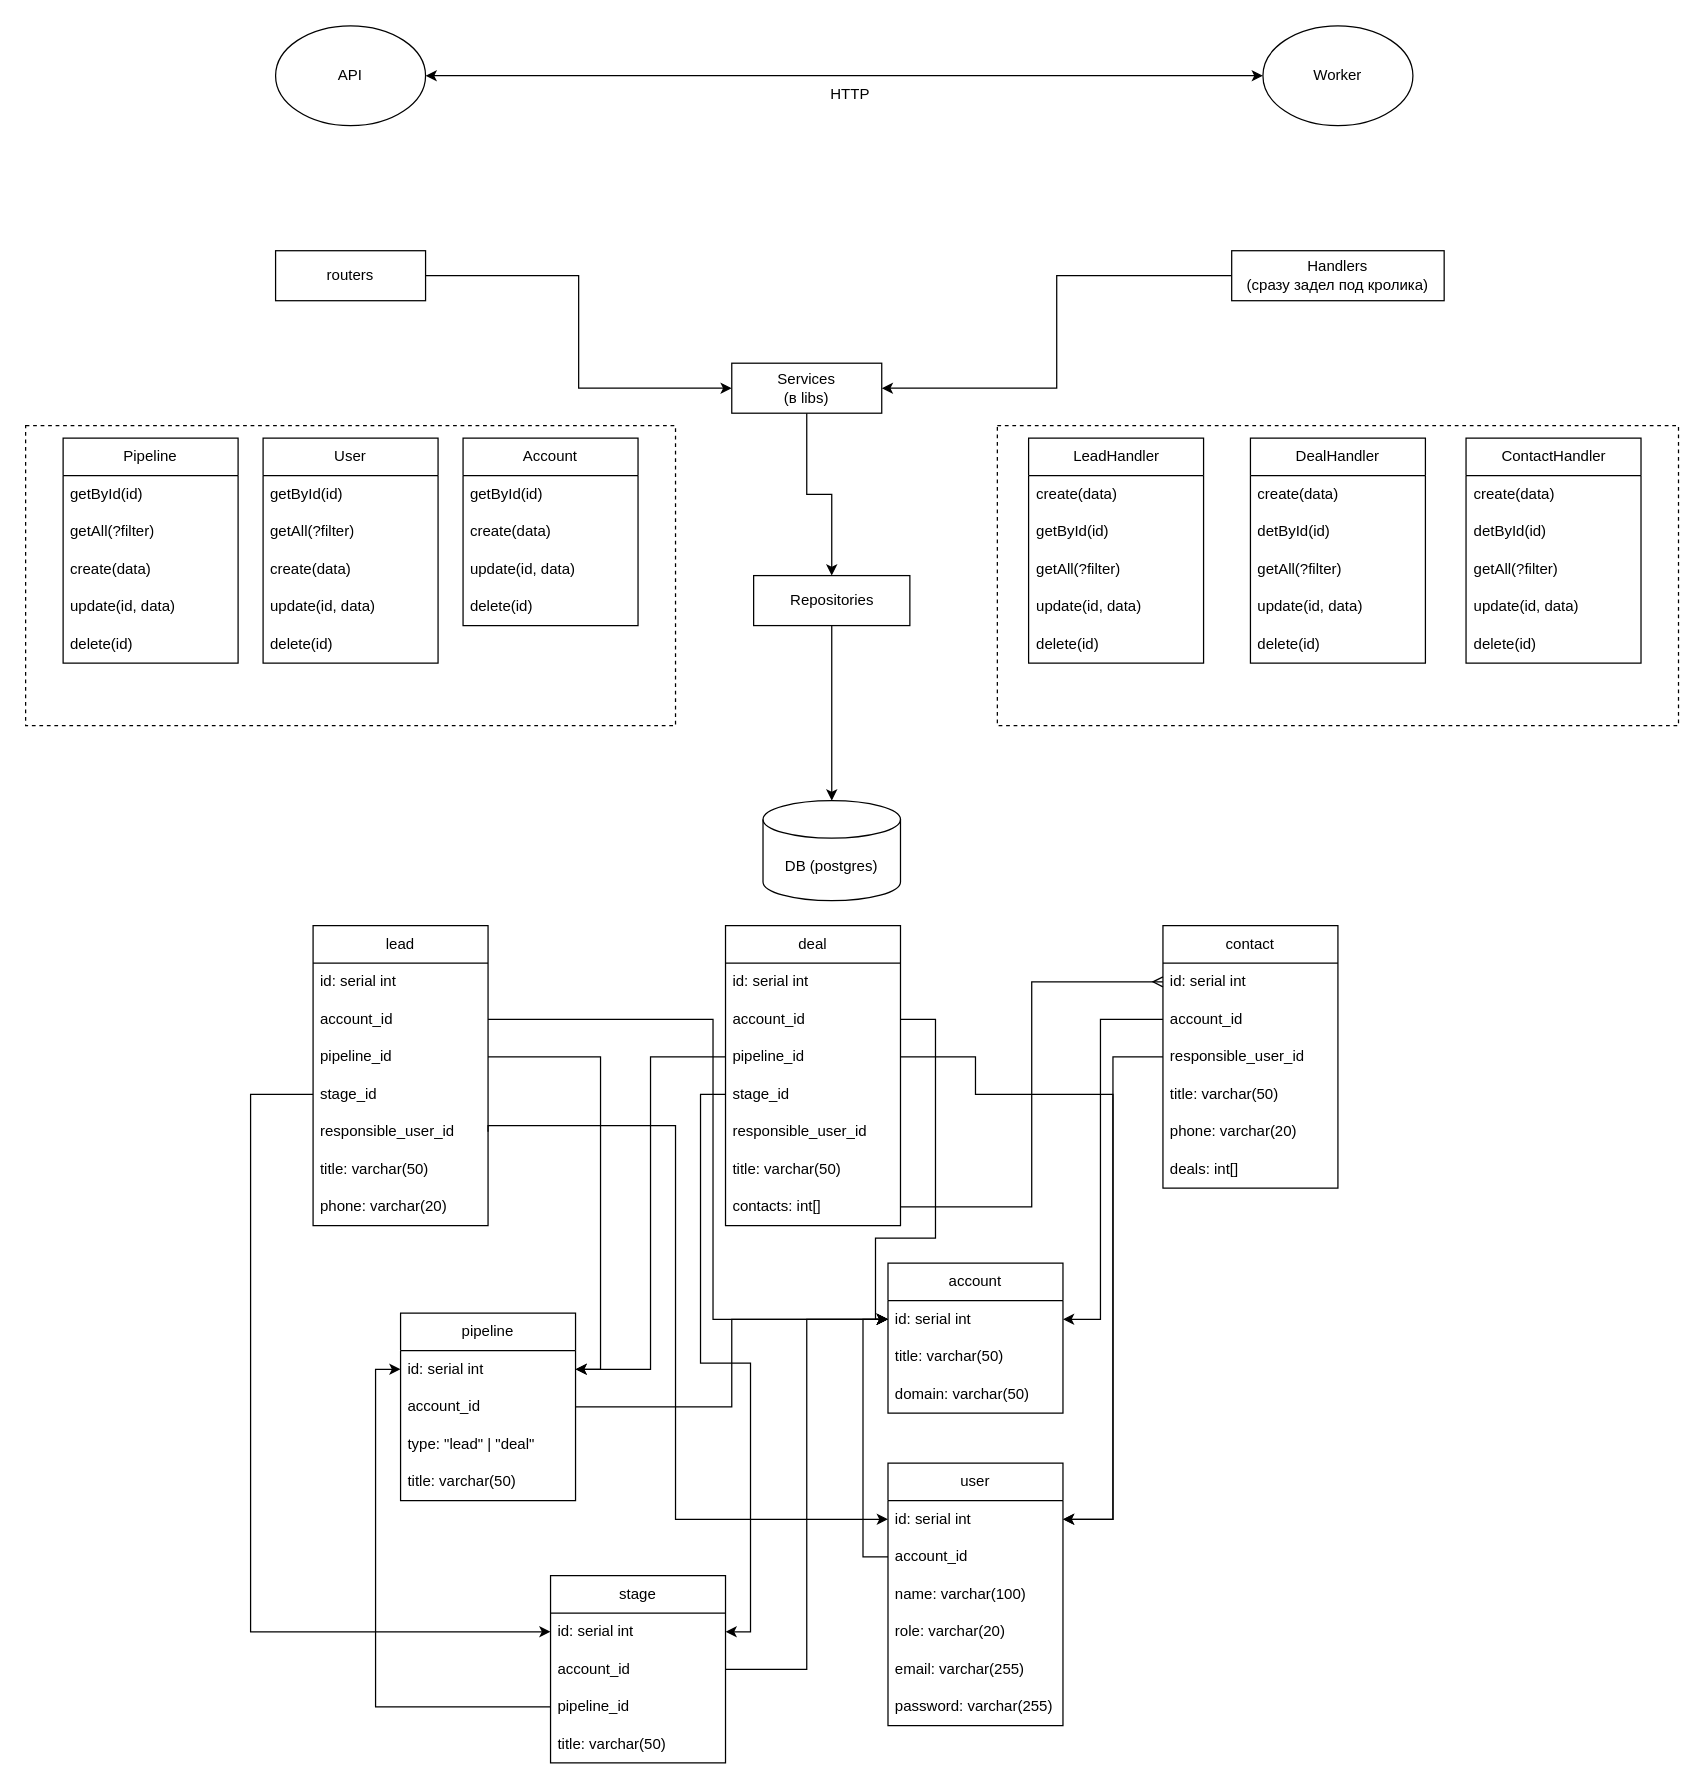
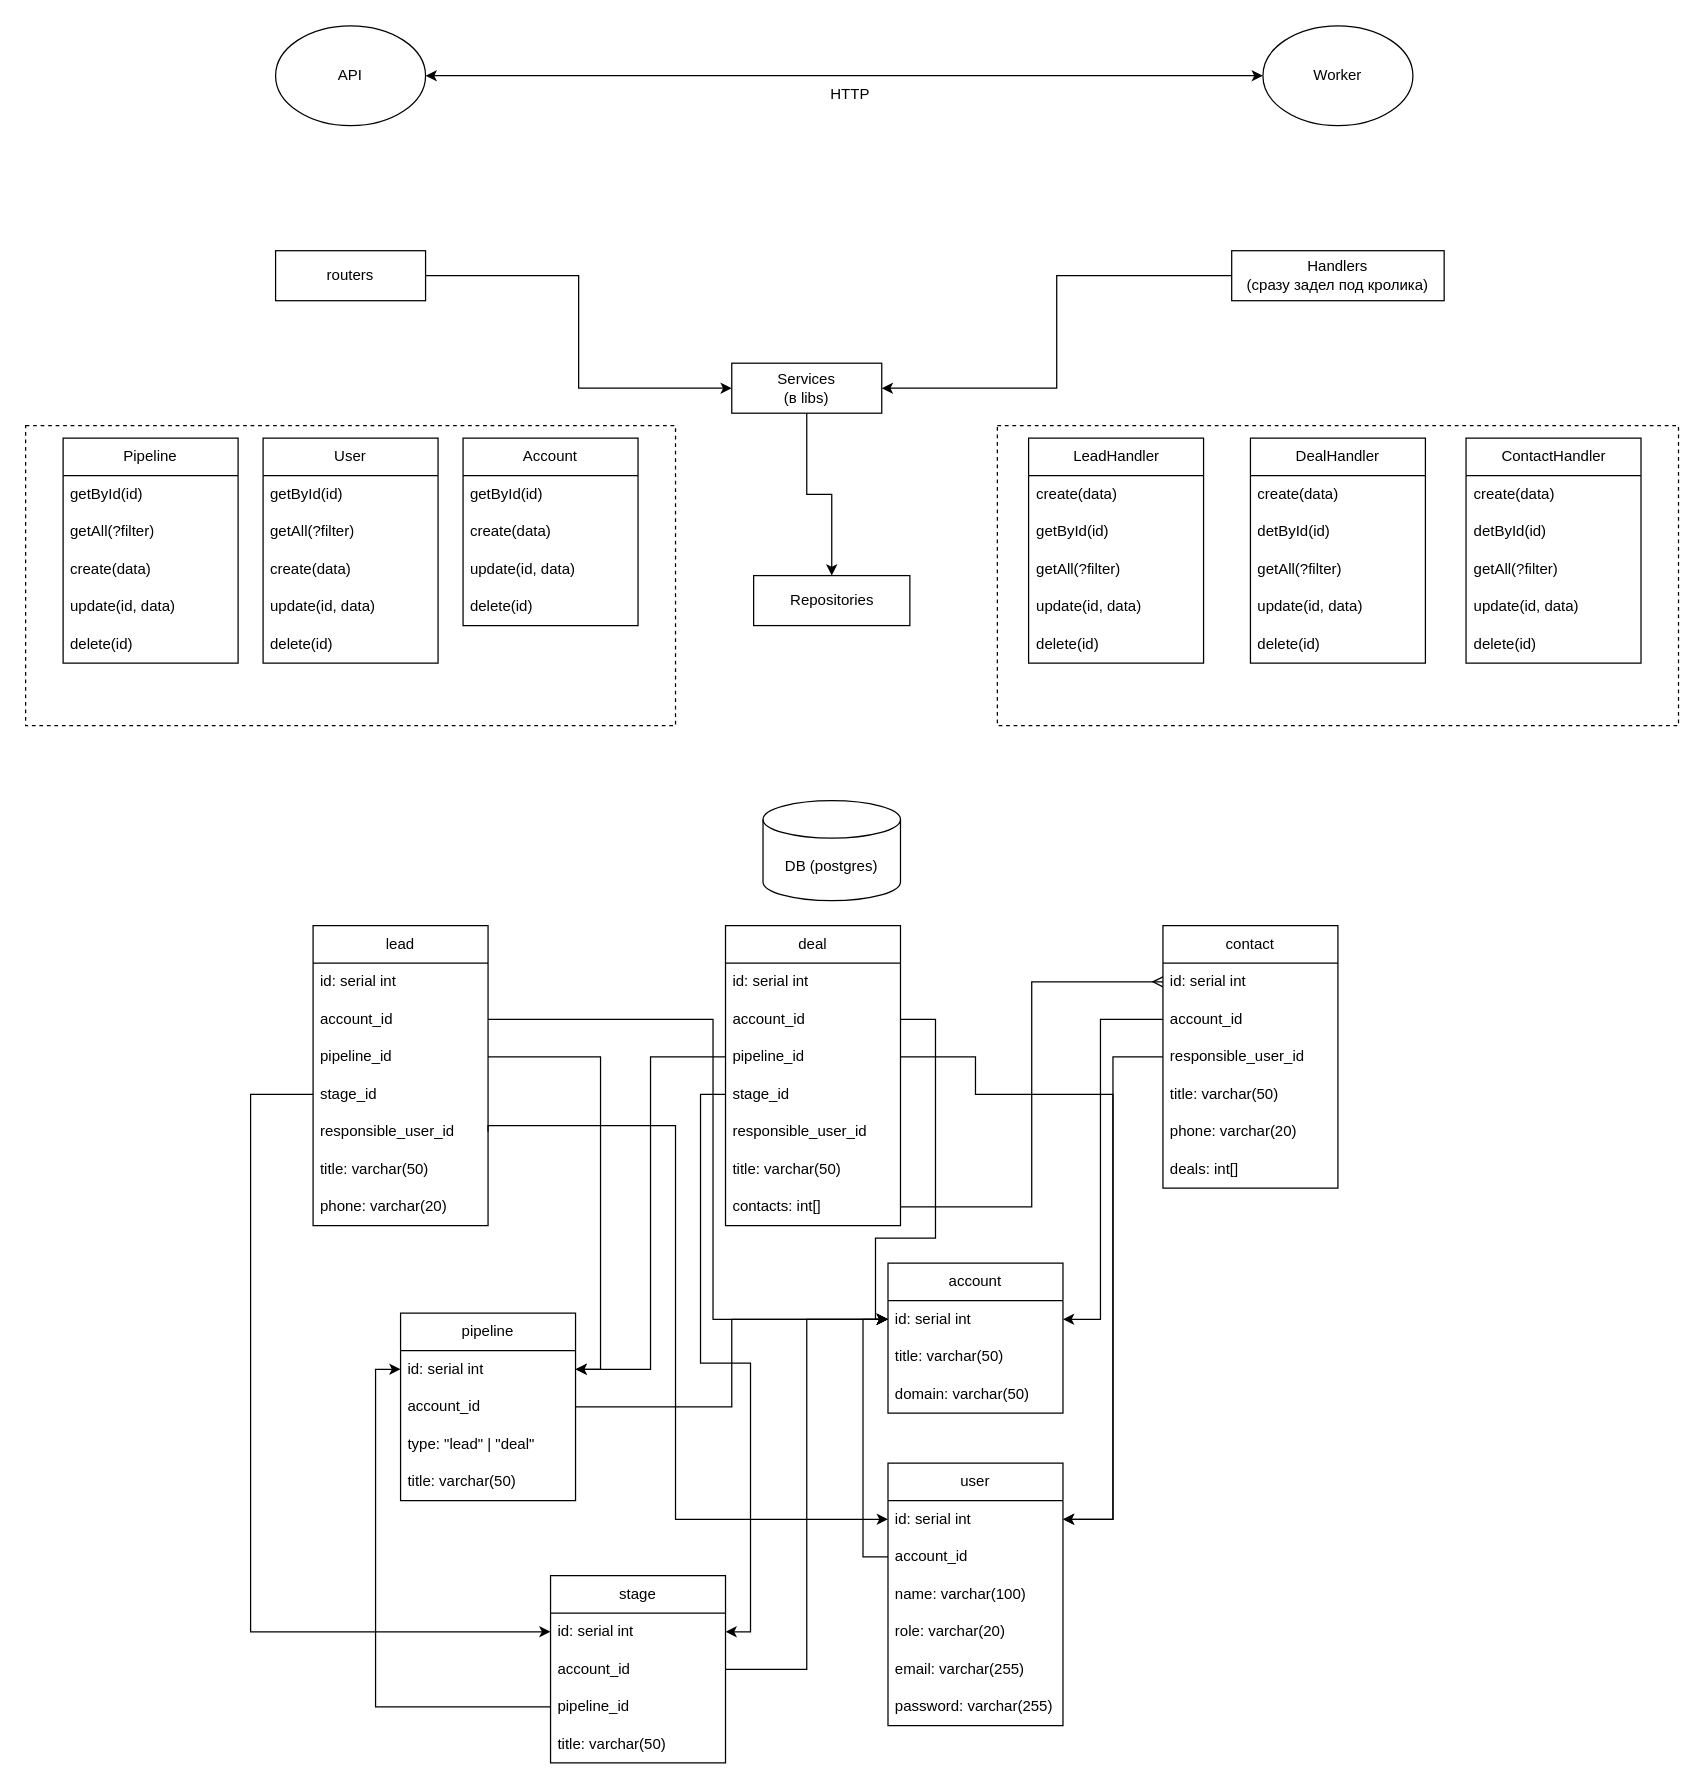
(832, 709) -> none
